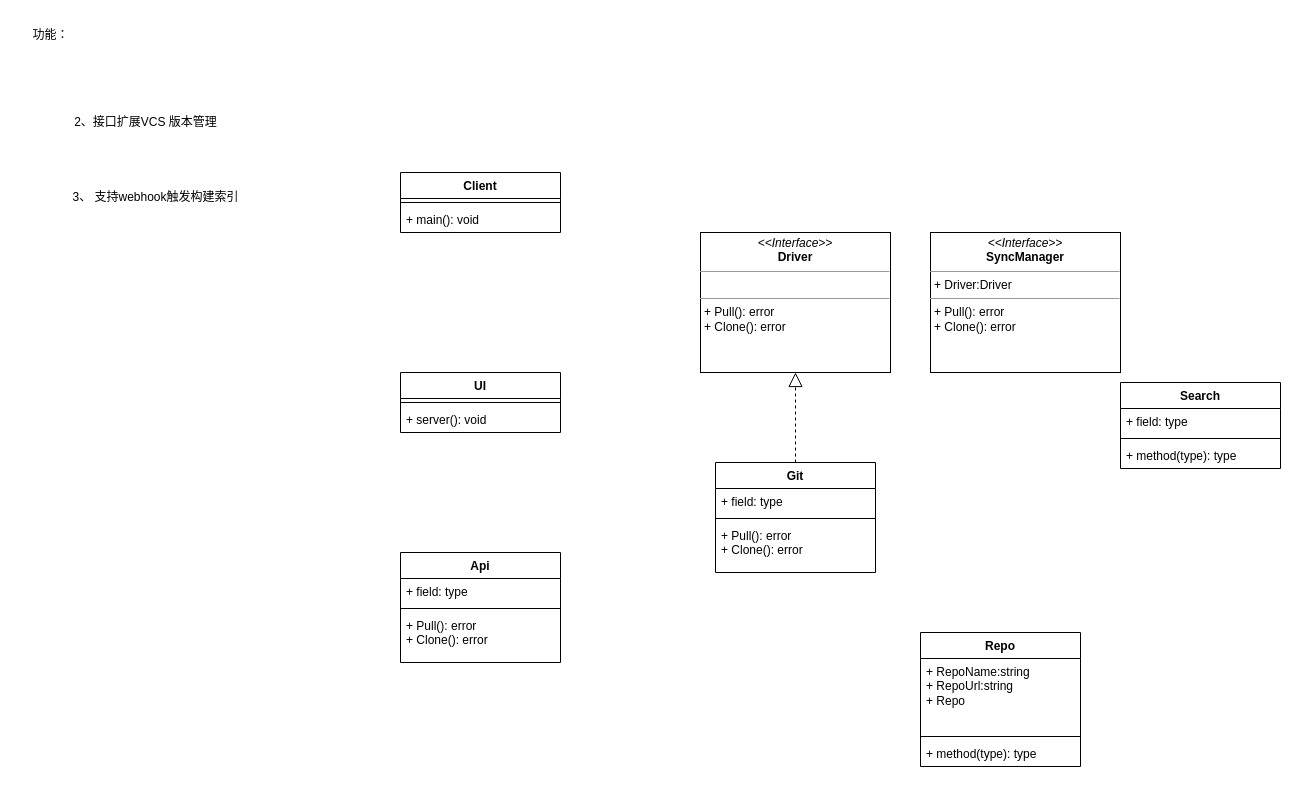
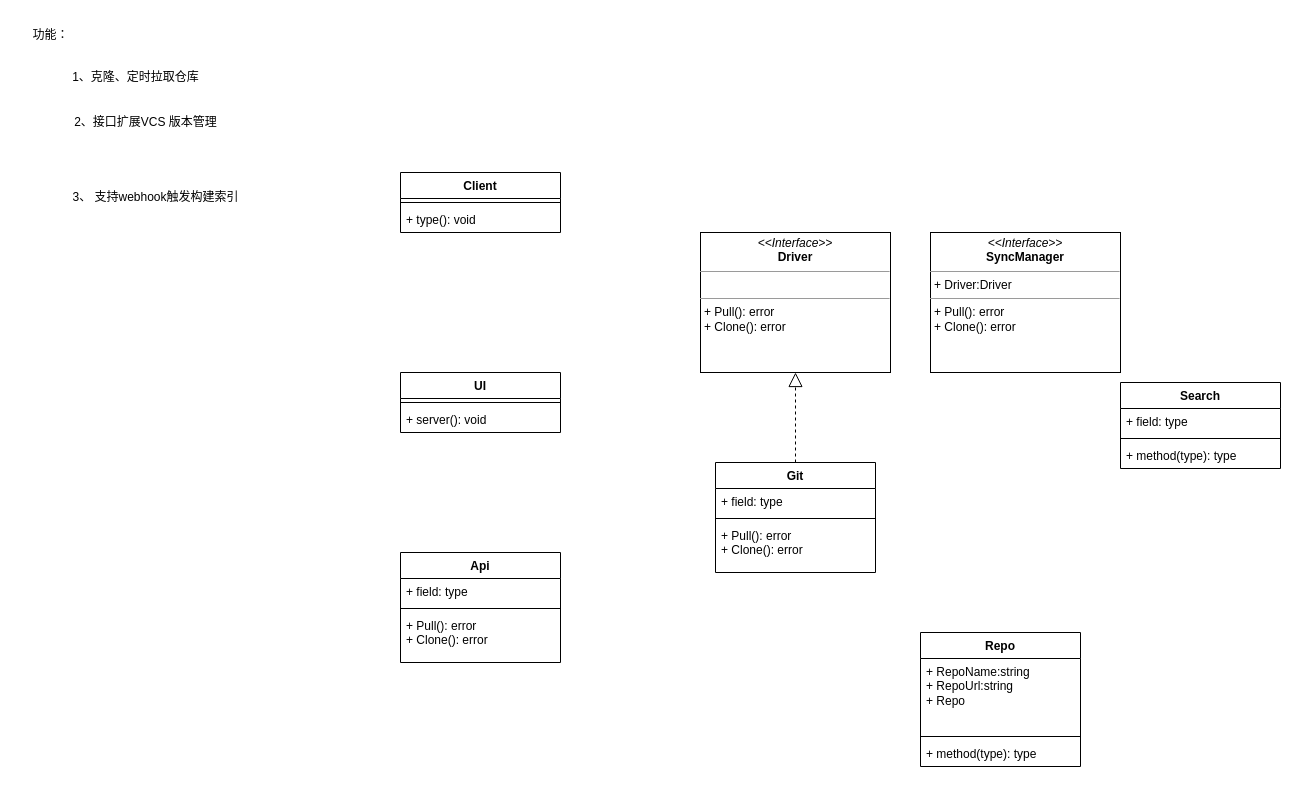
none -> (136, 78)
(446, 221) -> (447, 221)
